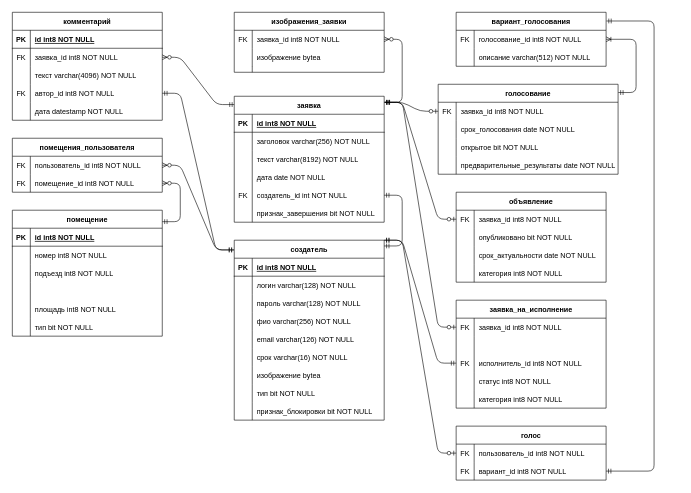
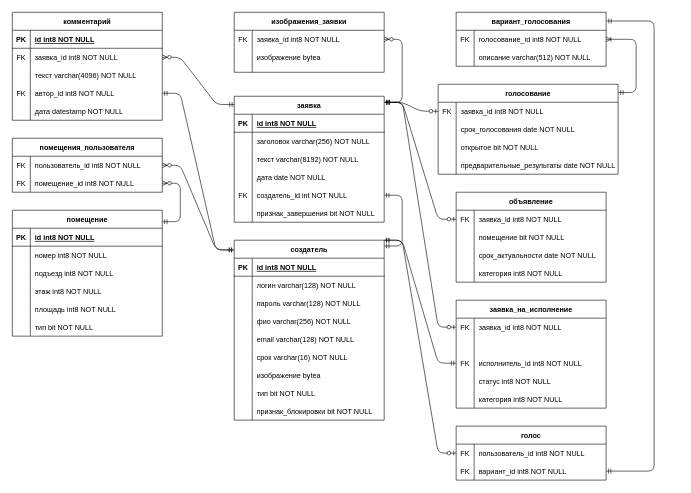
(525, 238) -> (519, 238)
none -> (96, 291)
(307, 340) -> (307, 340)
